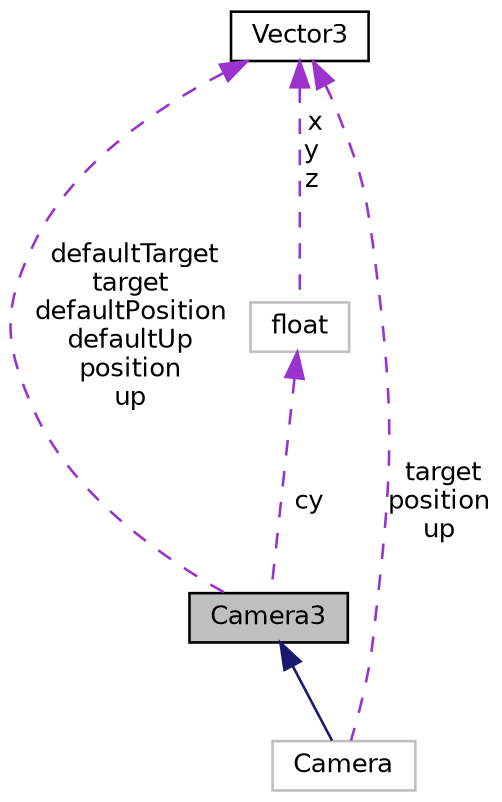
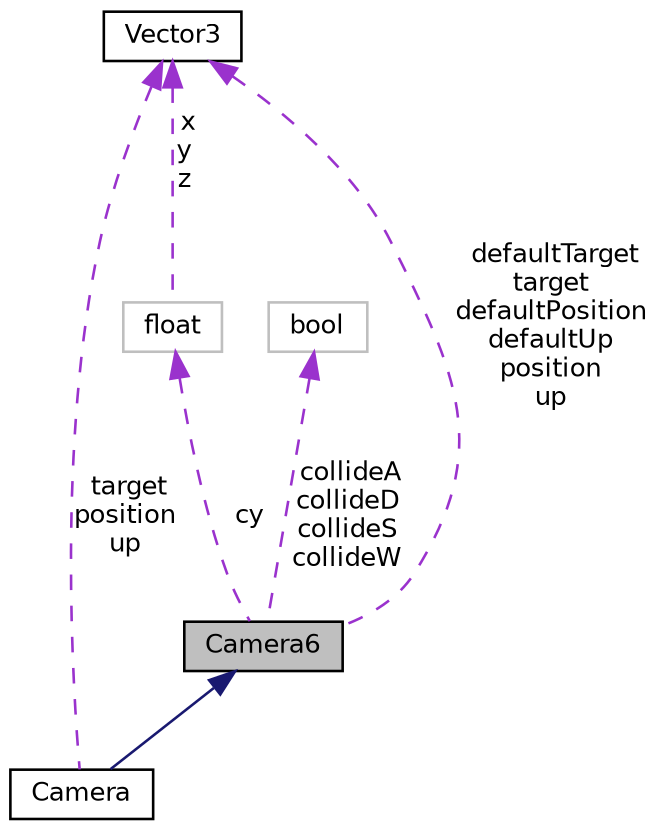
none -> (318, 327)
(269, 618) -> (263, 646)
(344, 766) -> (82, 794)
